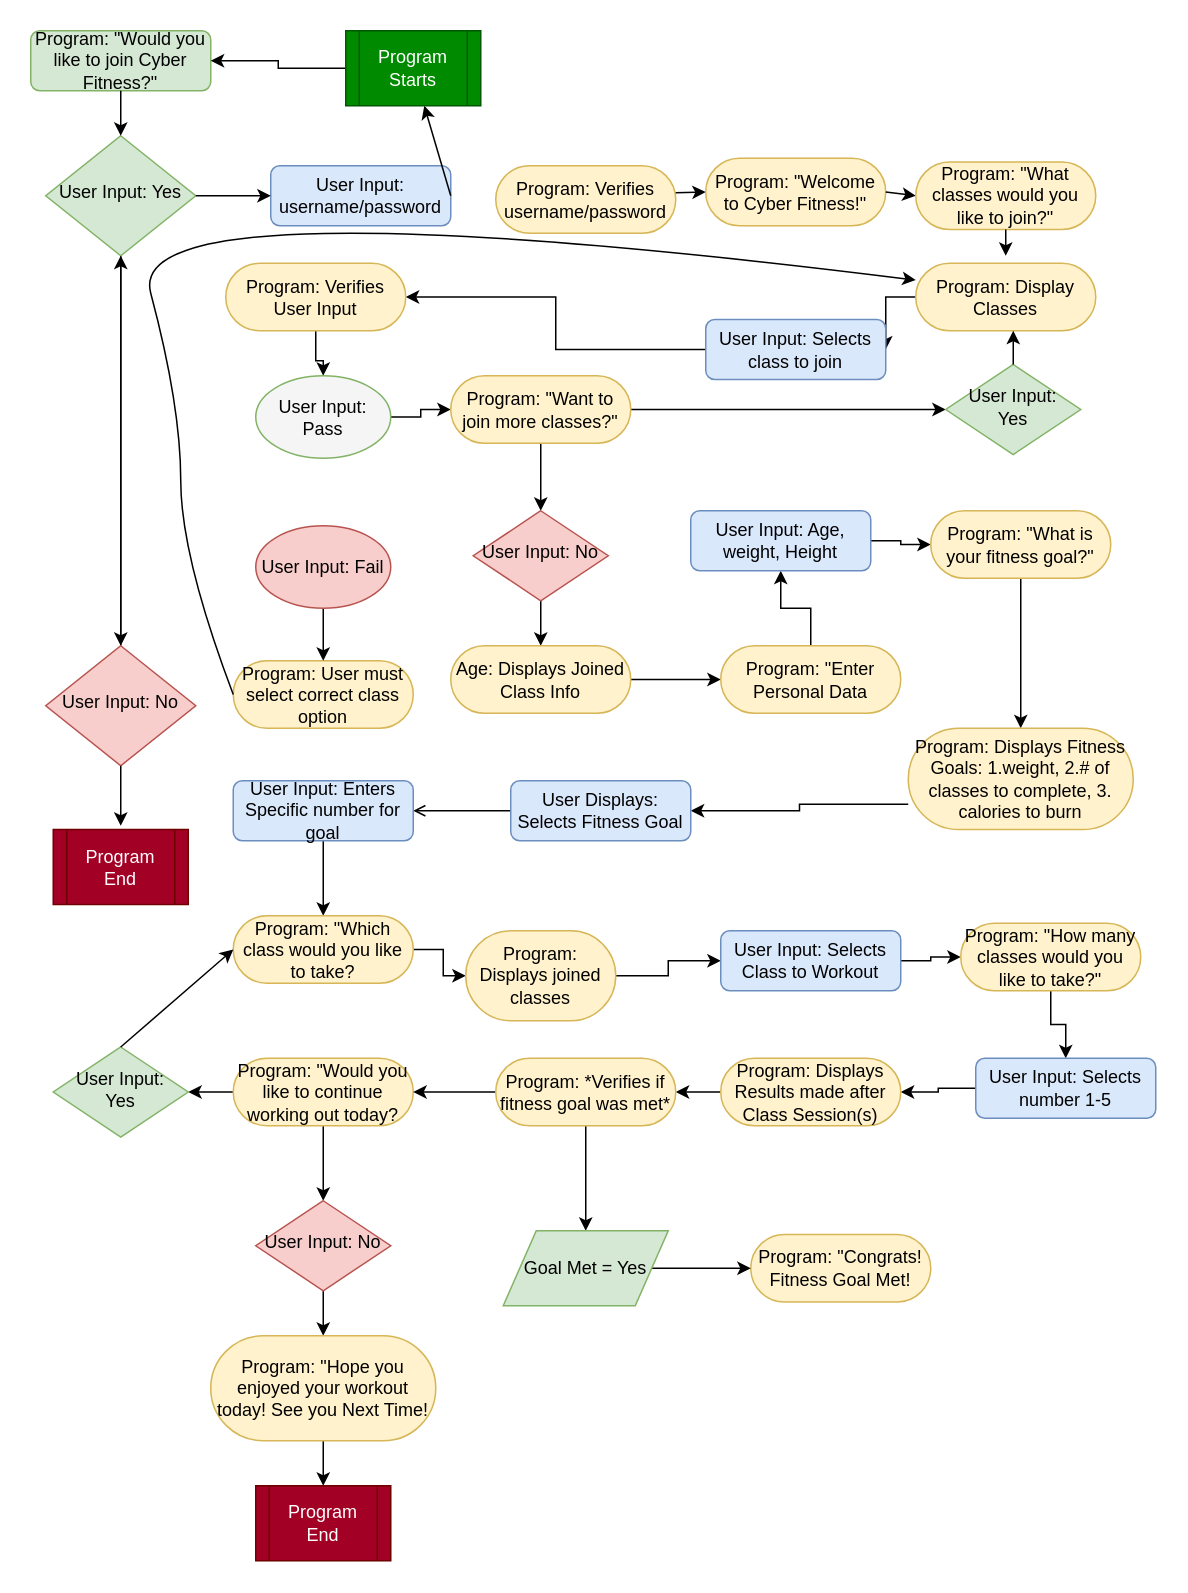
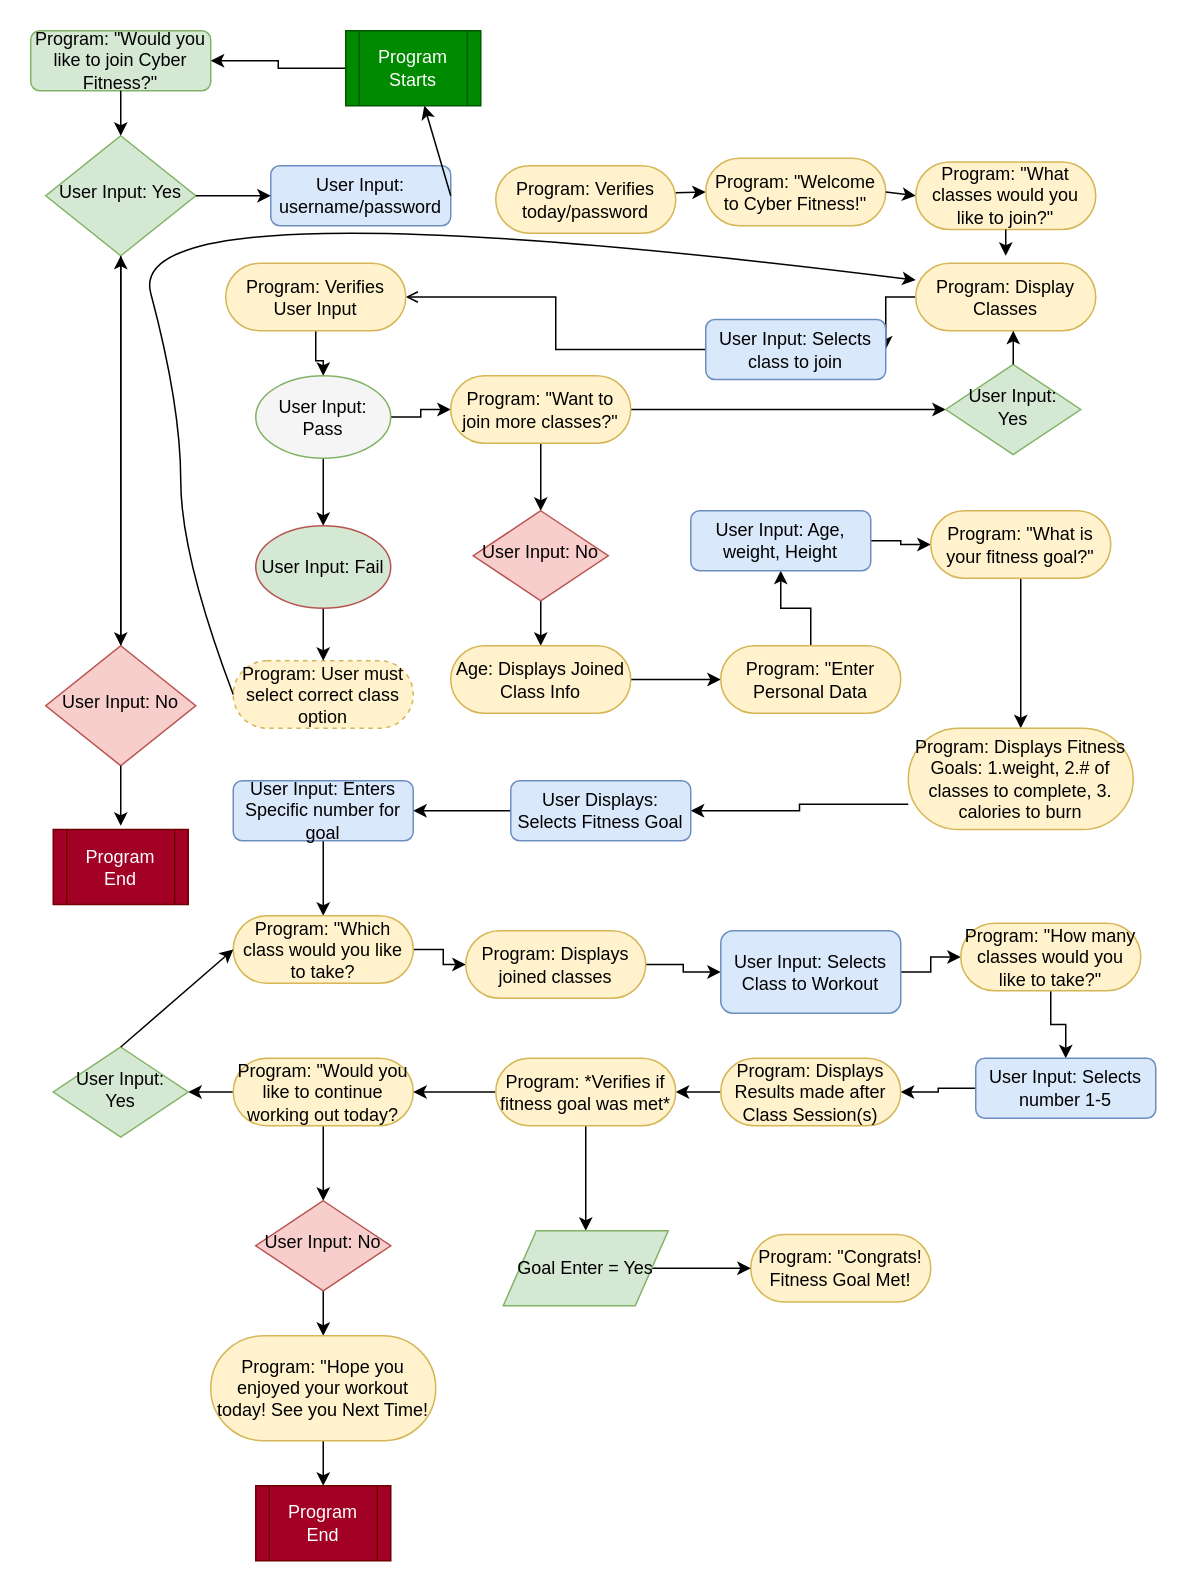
(586, 200) -> (586, 200)
(417, 297) -> (414, 297)
none -> (323, 487)
(323, 567) -> (323, 567)
(323, 695) -> (323, 695)
(422, 811) -> (425, 811)
(811, 961) -> (811, 972)
(541, 976) -> (556, 965)
(586, 1268) -> (586, 1268)
